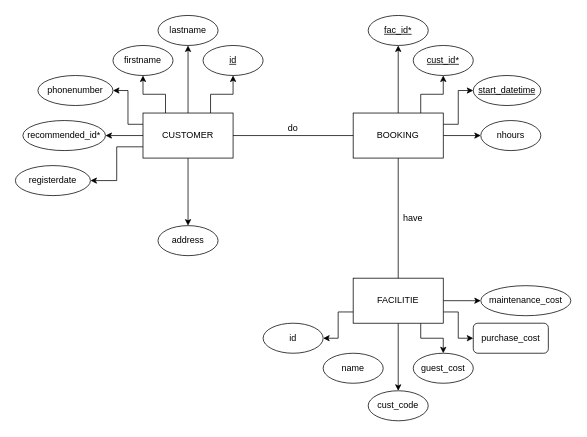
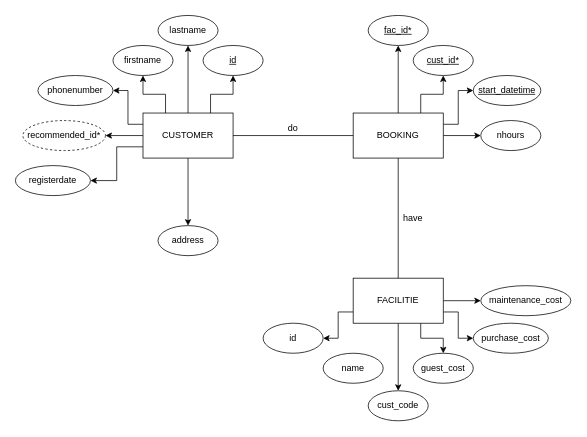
(64, 135) -> (64, 135)
(510, 338) -> (510, 338)
